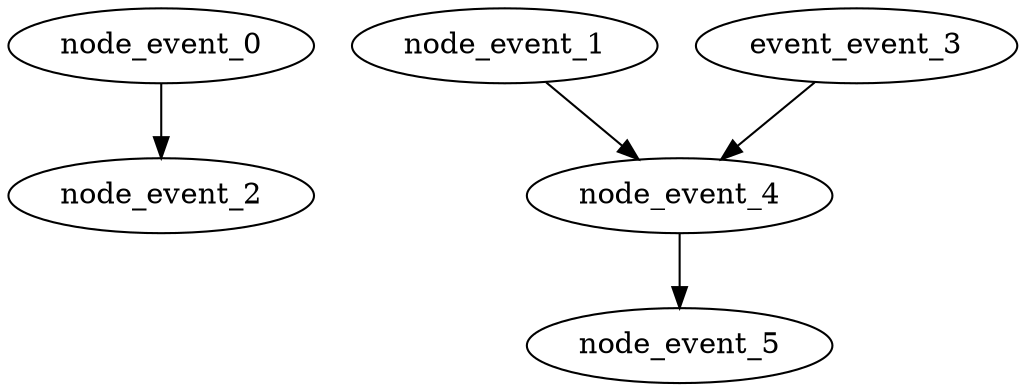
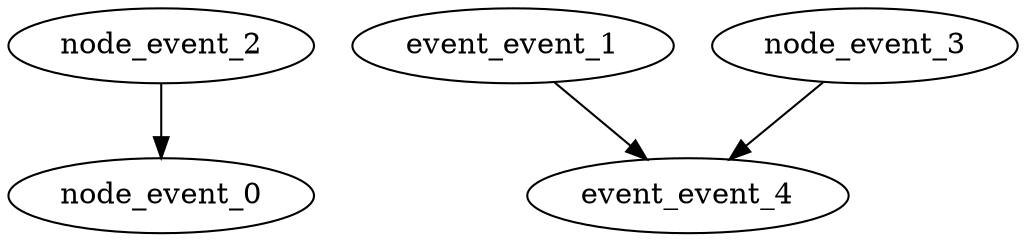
(505, 46) -> (513, 46)
(857, 46) -> (865, 46)
(161, 111) -> (161, 111)
(680, 196) -> (688, 196)
(680, 346) -> none
